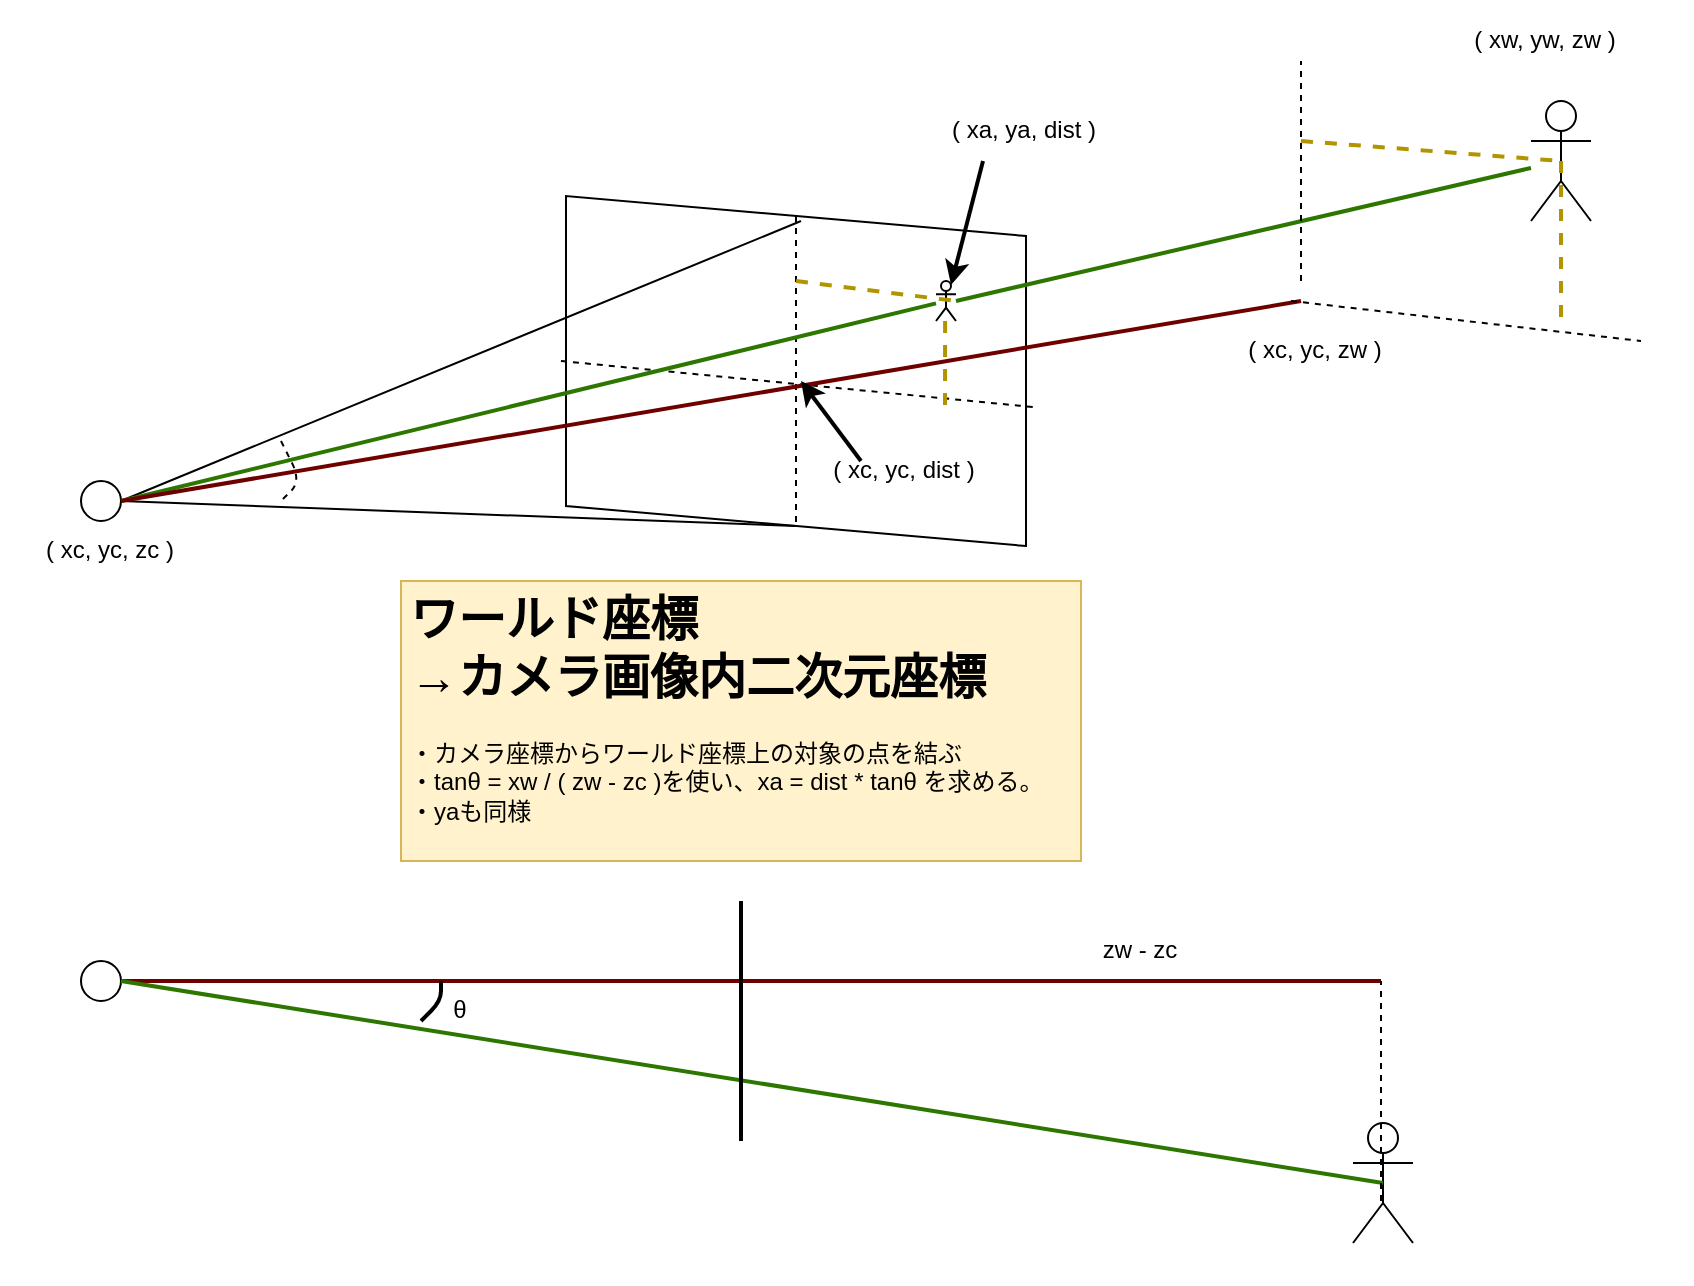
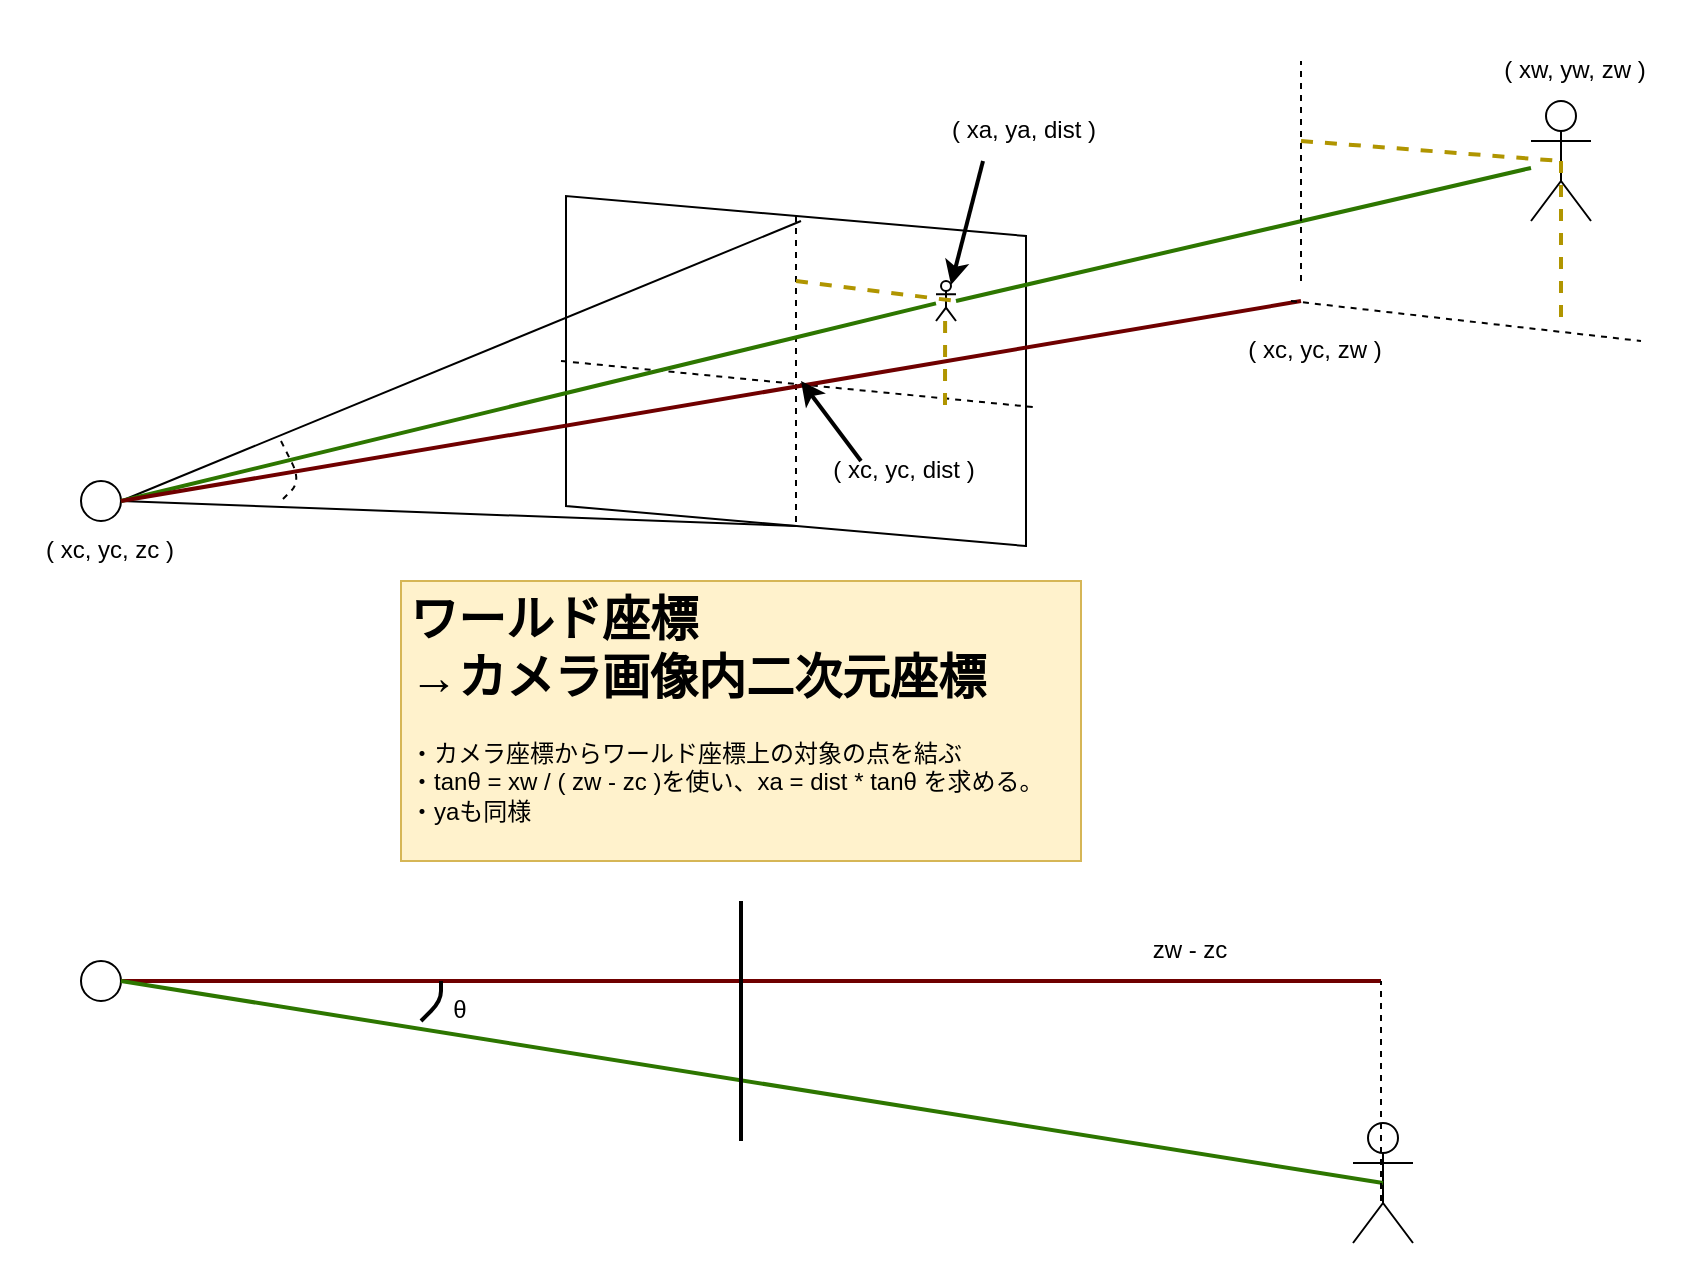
(1546, 41) -> (1576, 71)
(1141, 951) -> (1191, 951)
